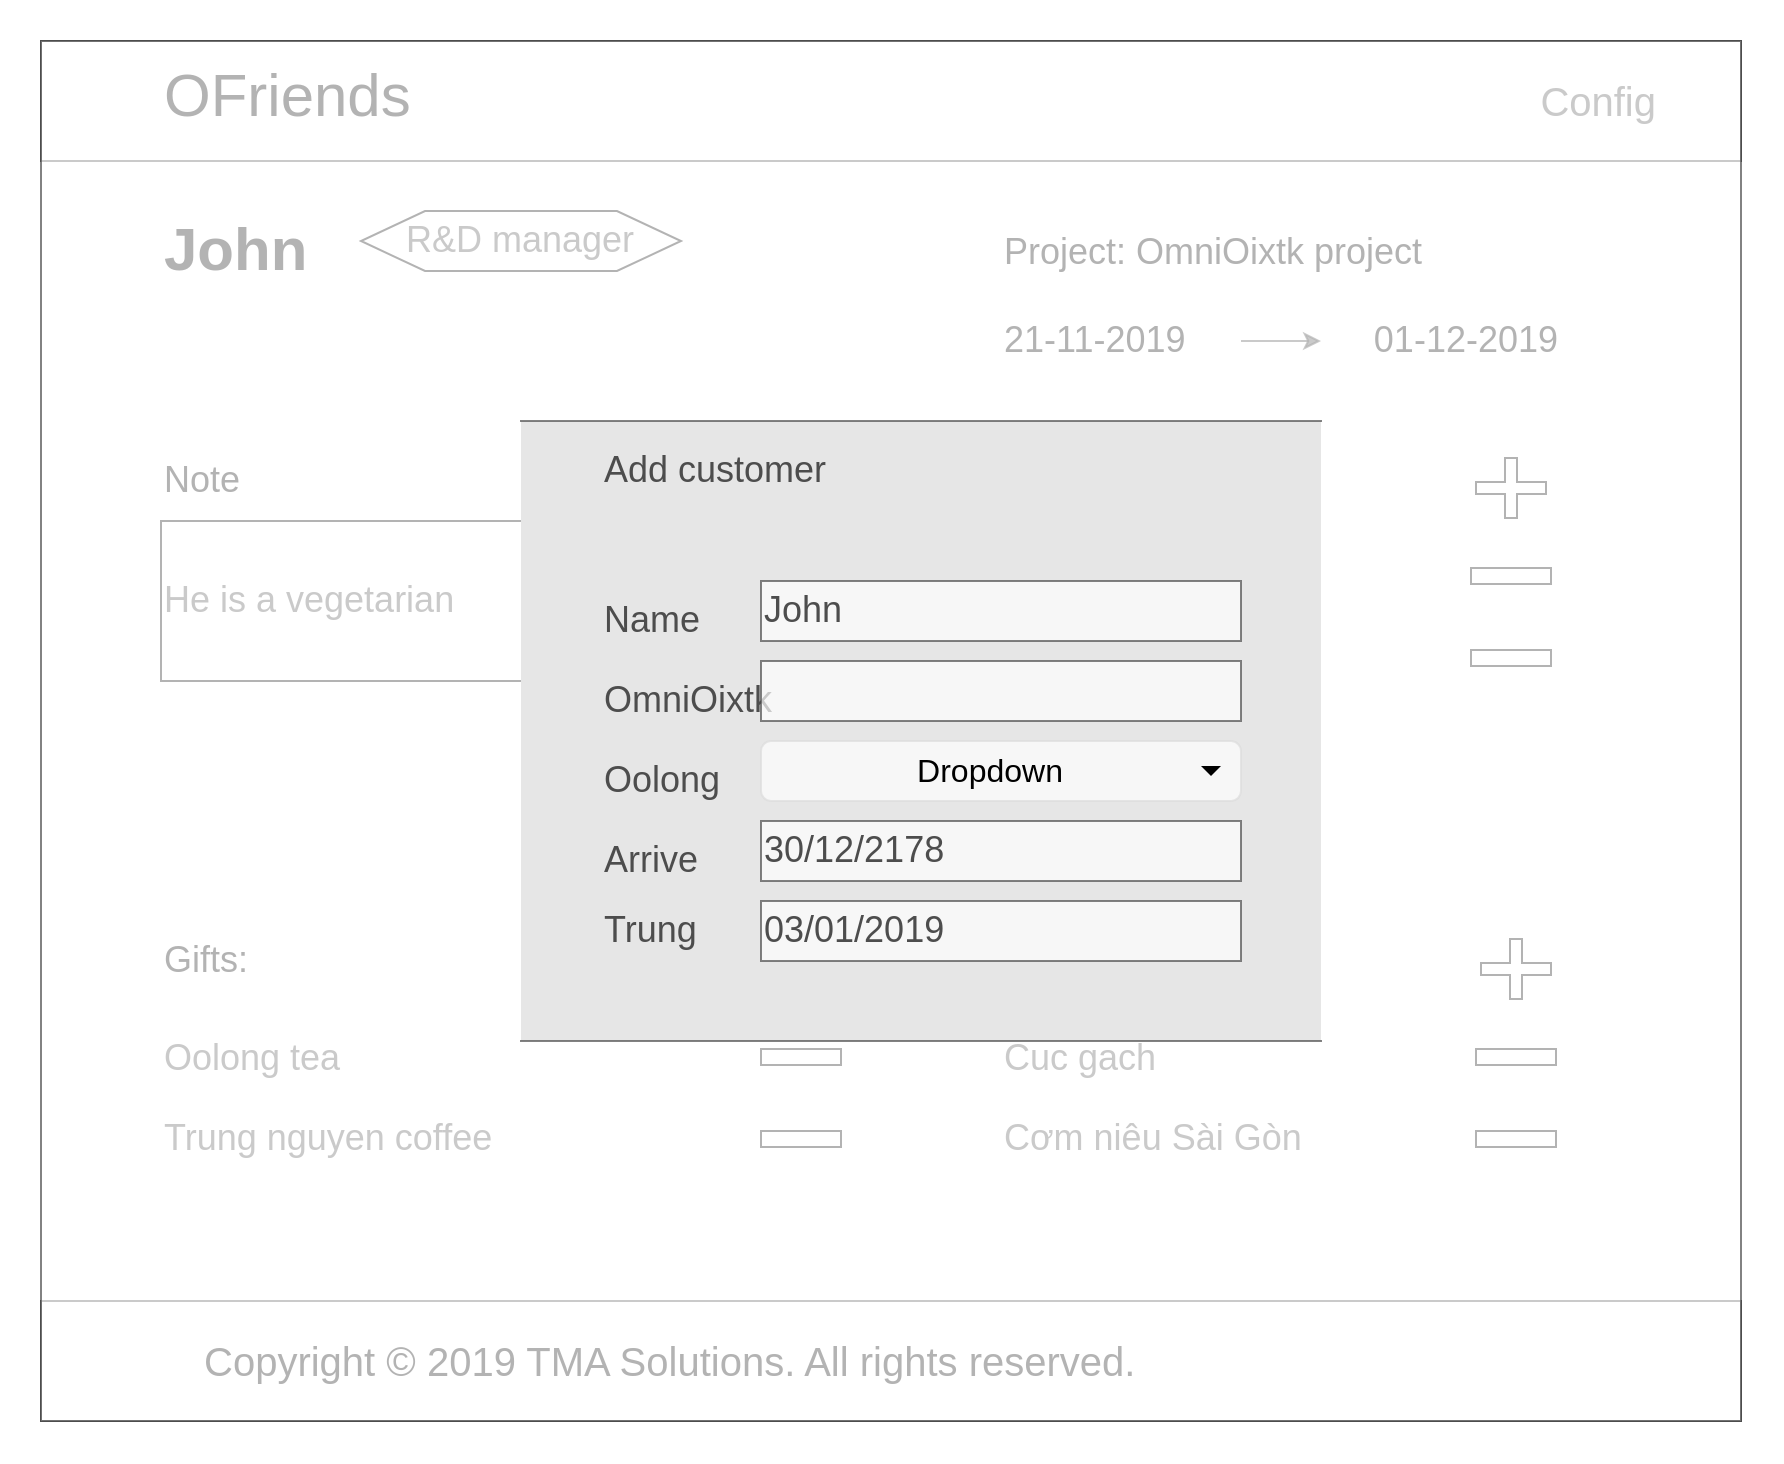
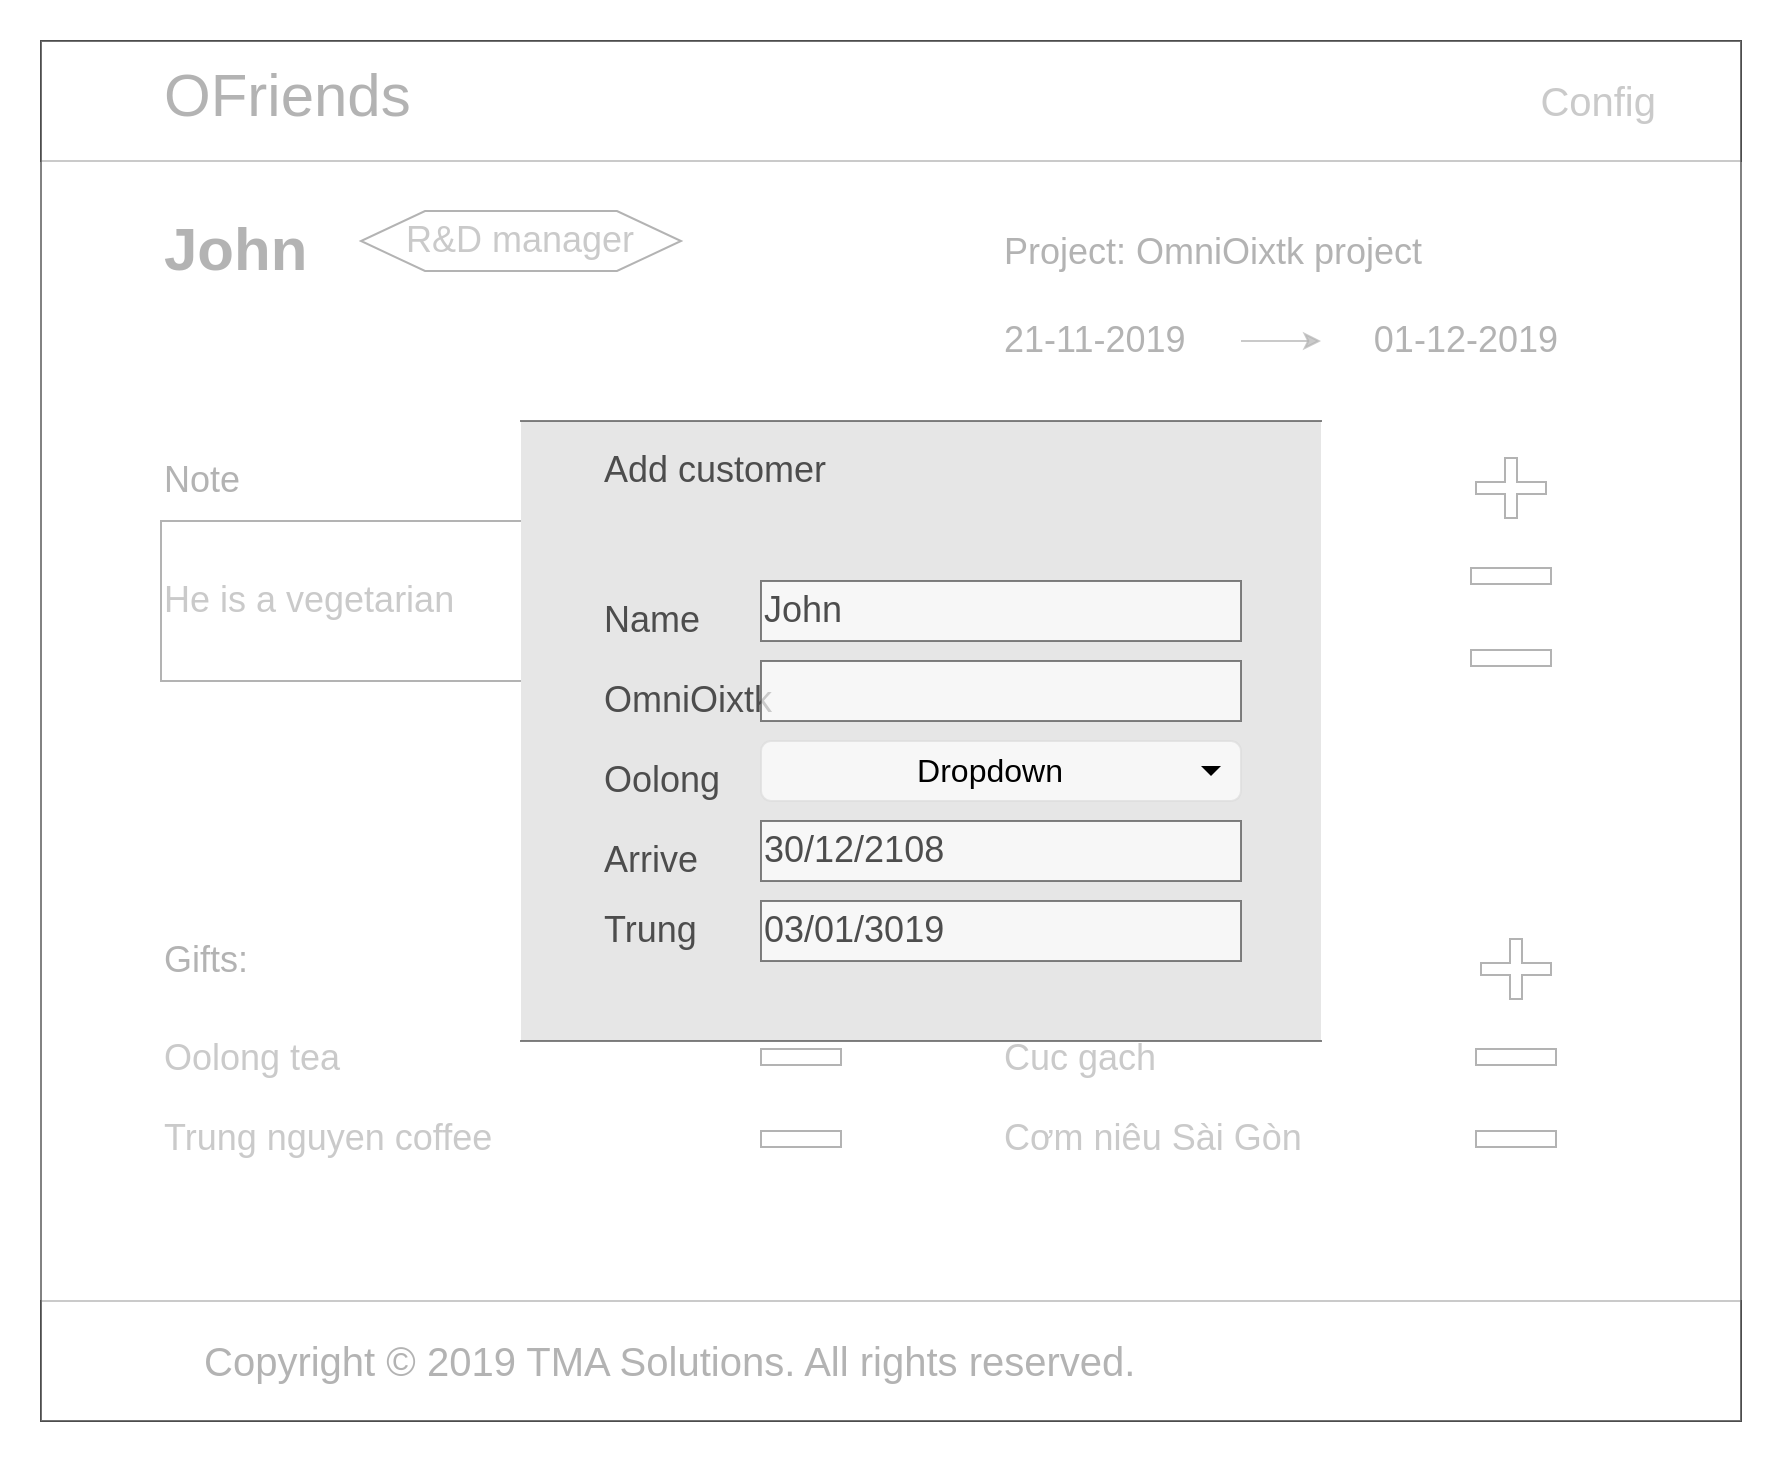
(866, 851) -> (866, 851)
(866, 931) -> (866, 931)
